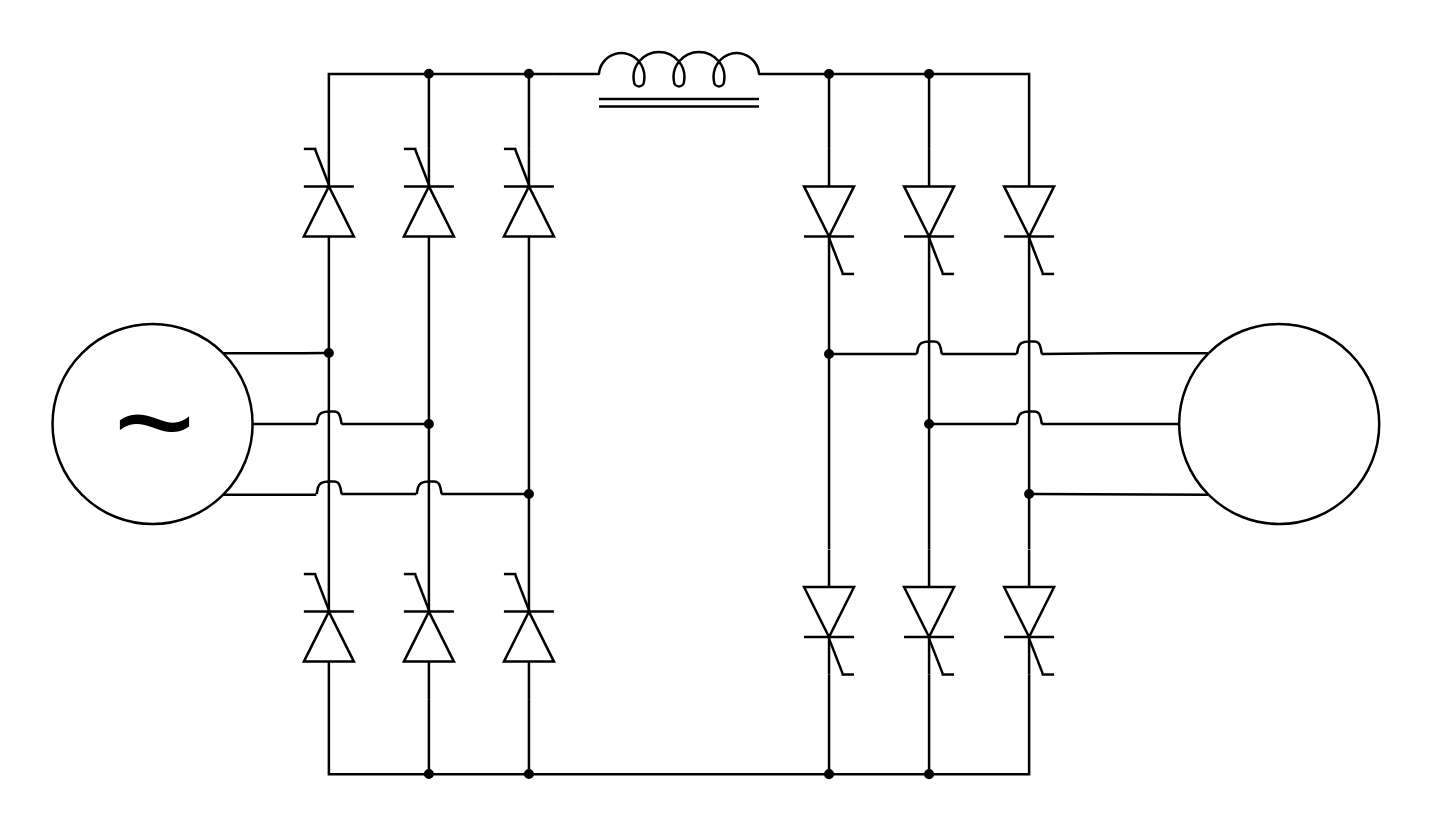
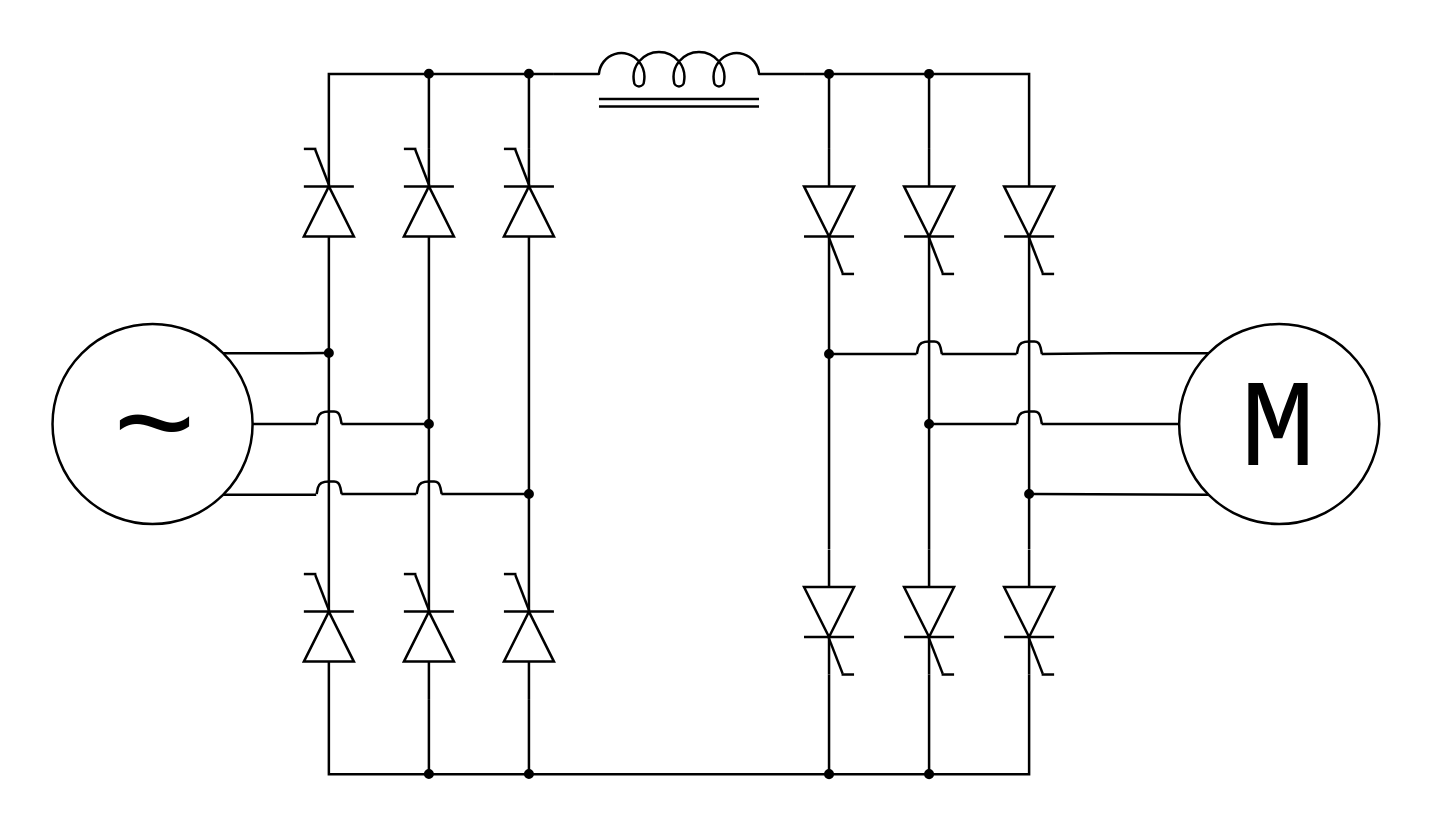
none -> (1293, 420)
